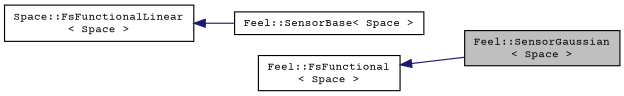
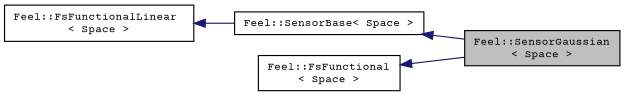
(99, 23) -> (99, 23)
none -> (449, 37)
